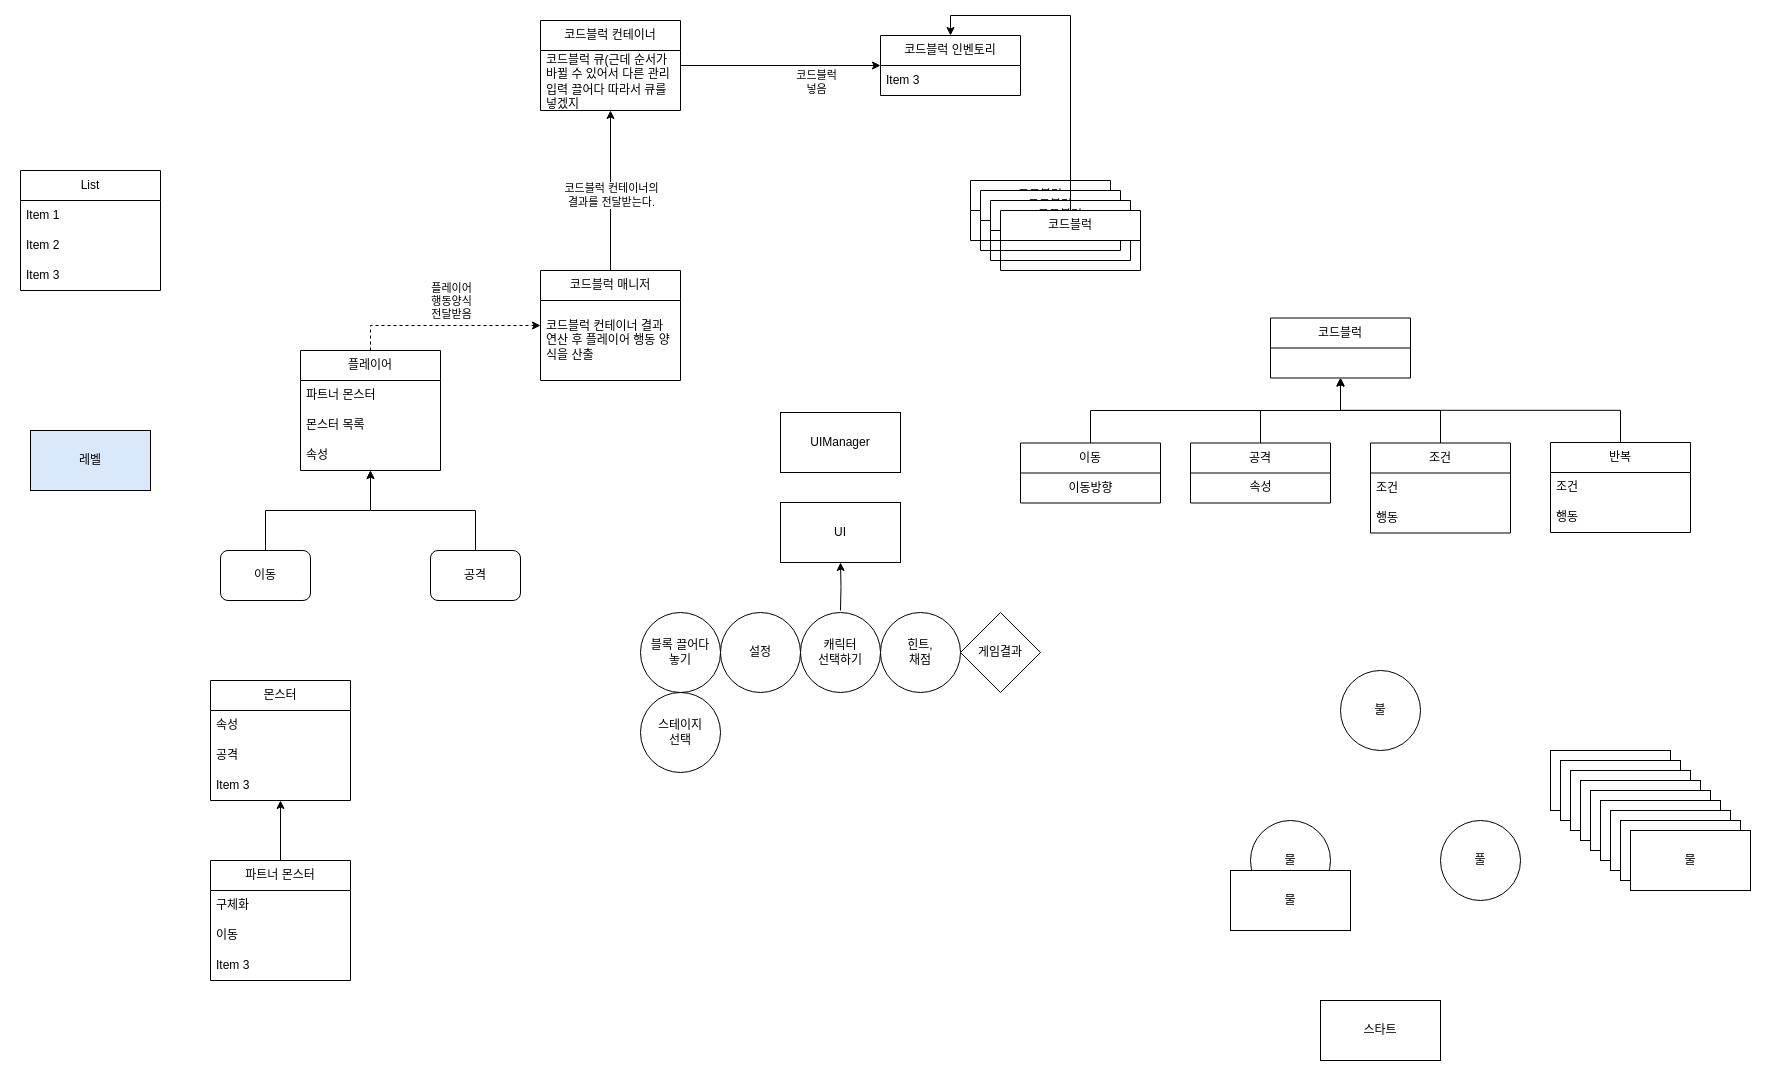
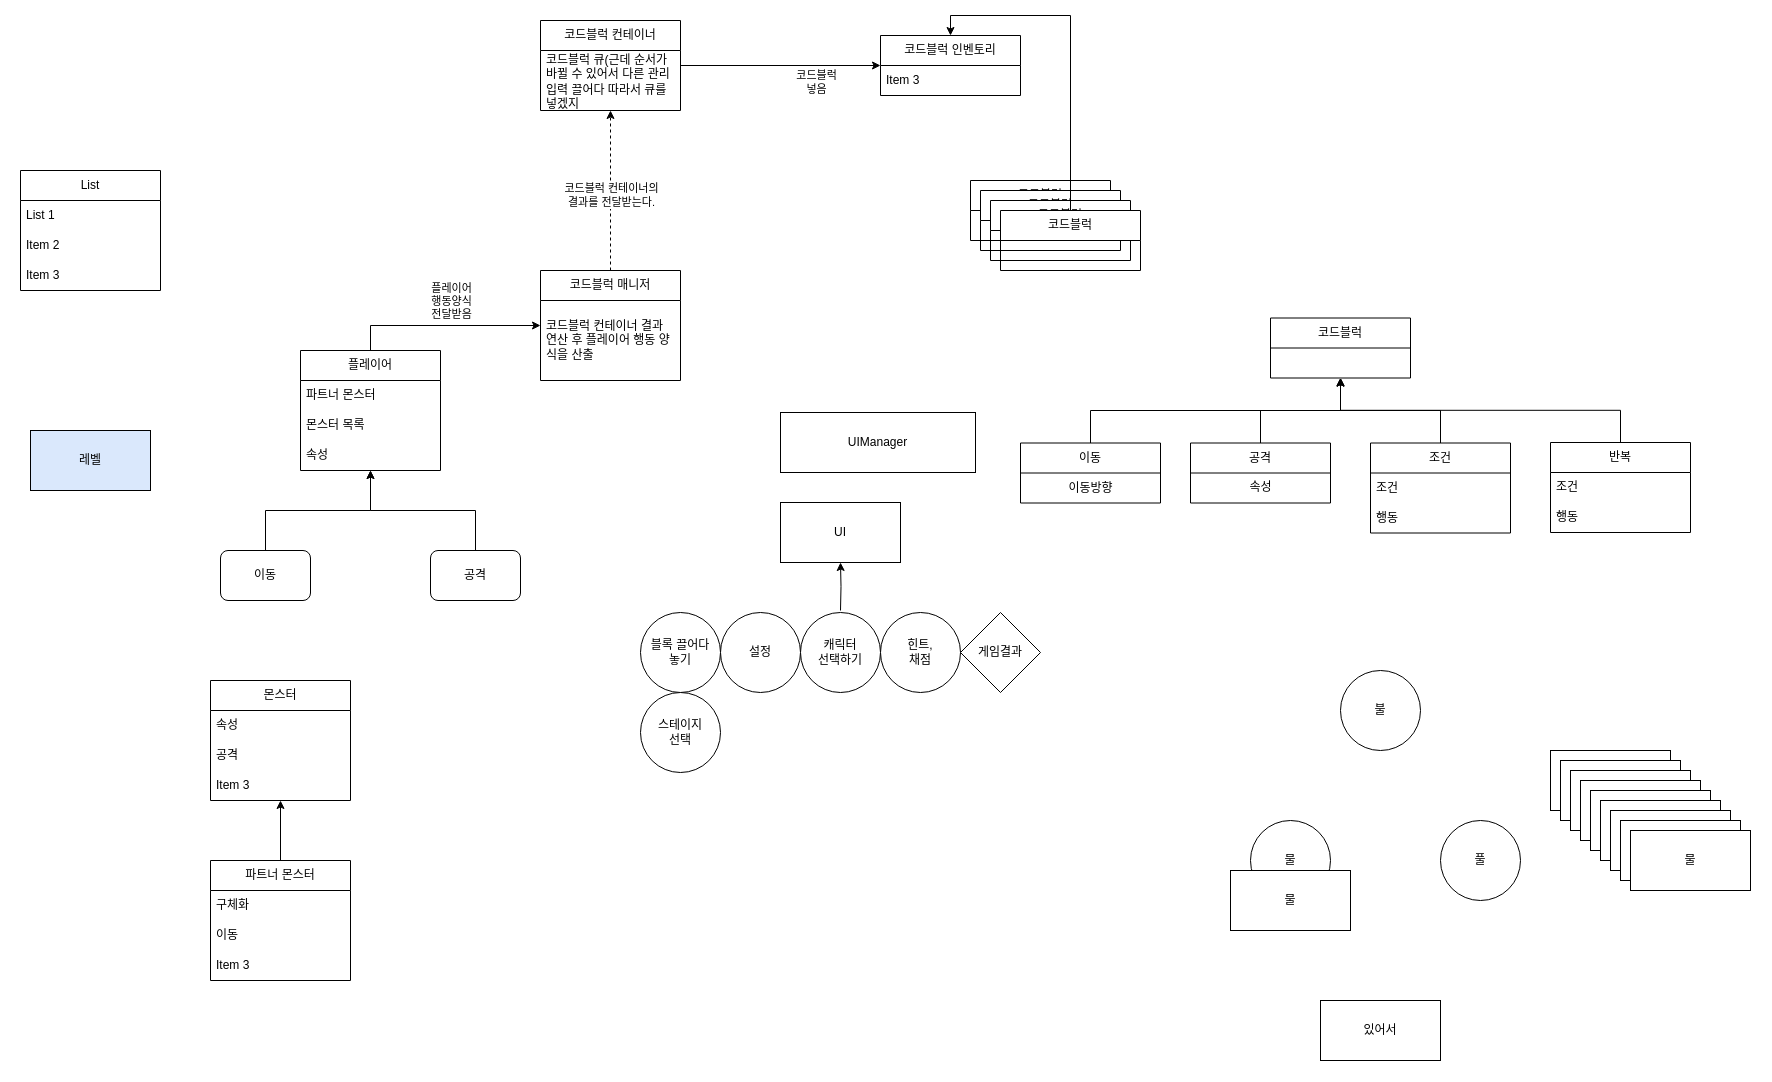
(611, 151) -> (611, 151)
(45, 216) -> (44, 216)
(440, 326) -> (440, 326)
(841, 443) -> (878, 443)
(1381, 1031) -> (1381, 1031)
